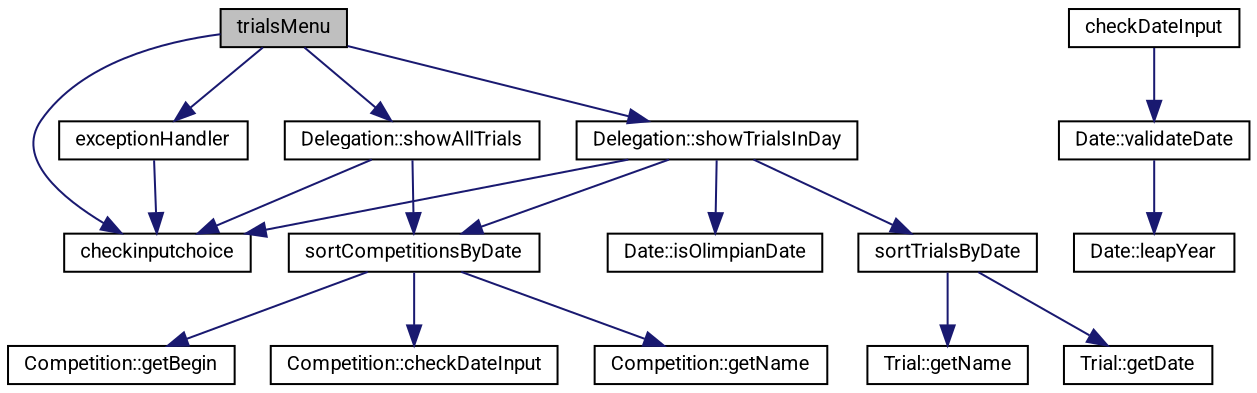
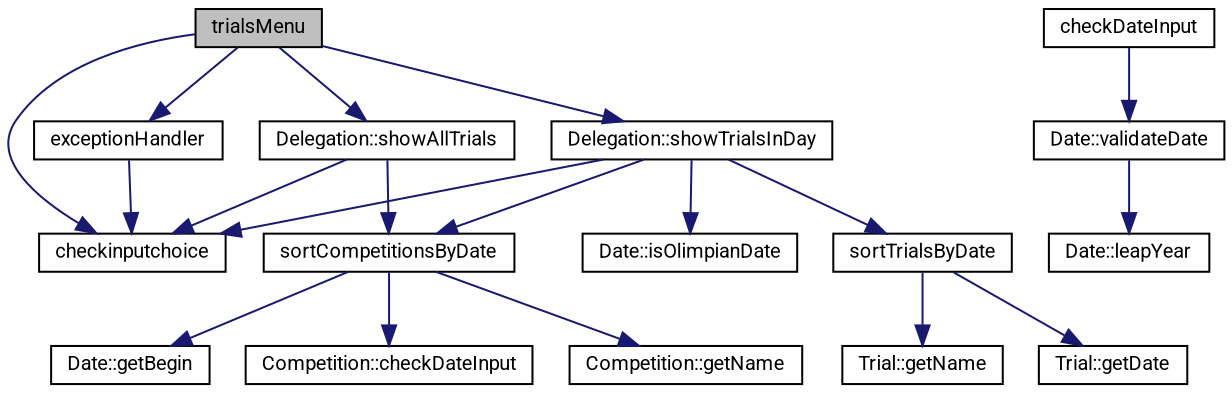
(121, 365) -> (130, 365)
